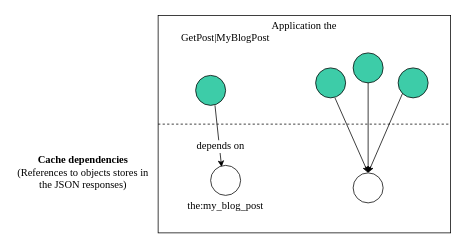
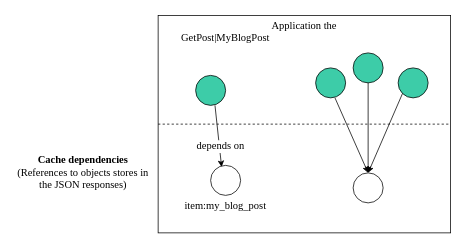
(225, 207) -> (225, 207)
